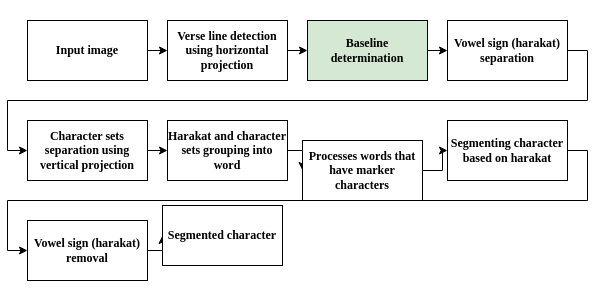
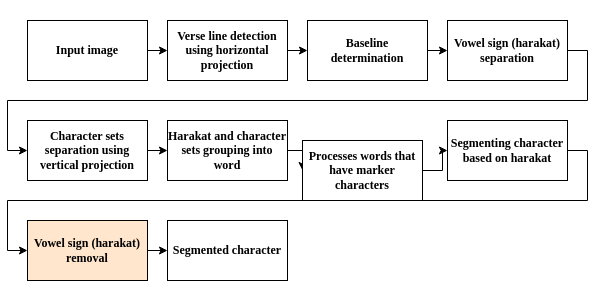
(368, 51) -> (368, 51)
(223, 236) -> (228, 251)
(88, 251) -> (88, 251)
